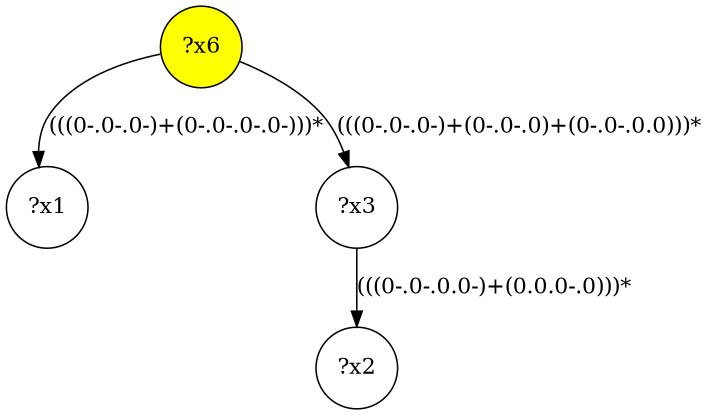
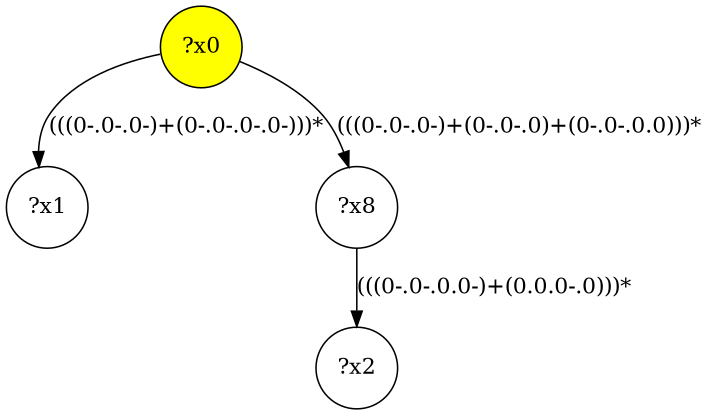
(201, 47) -> (201, 47)
(357, 207) -> (357, 207)
